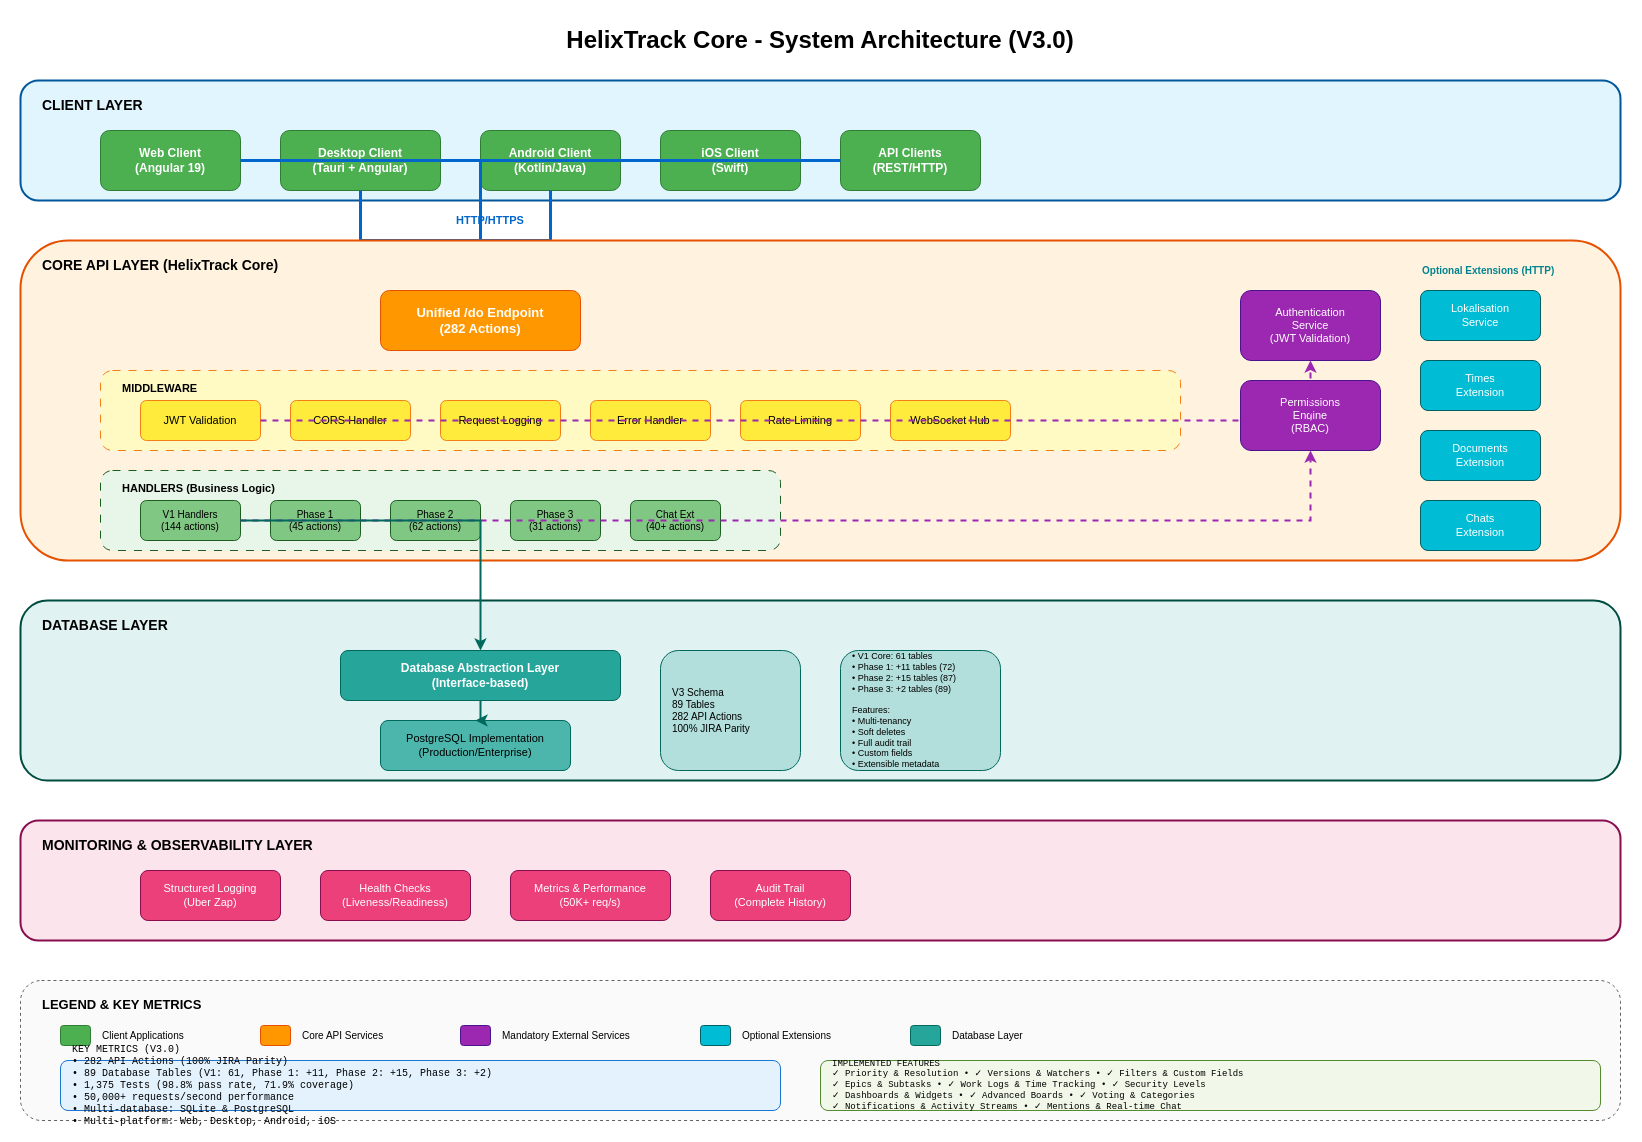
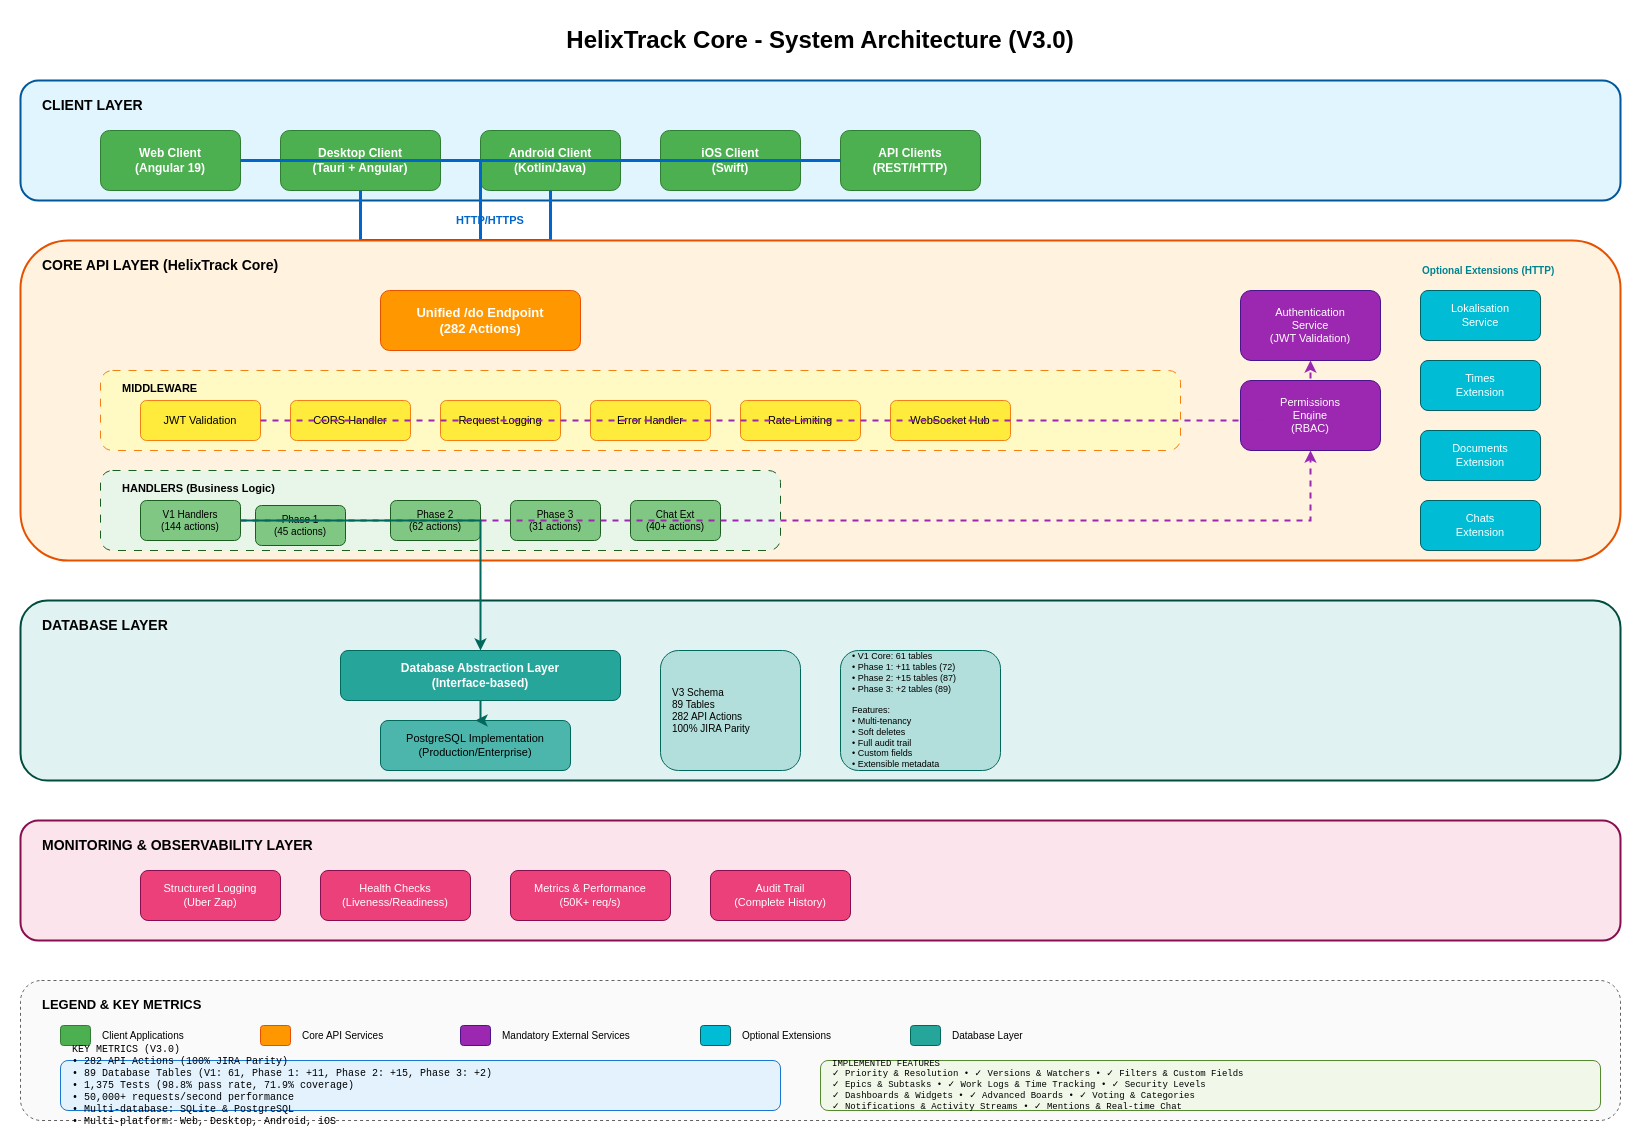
(316, 521) -> (301, 526)
